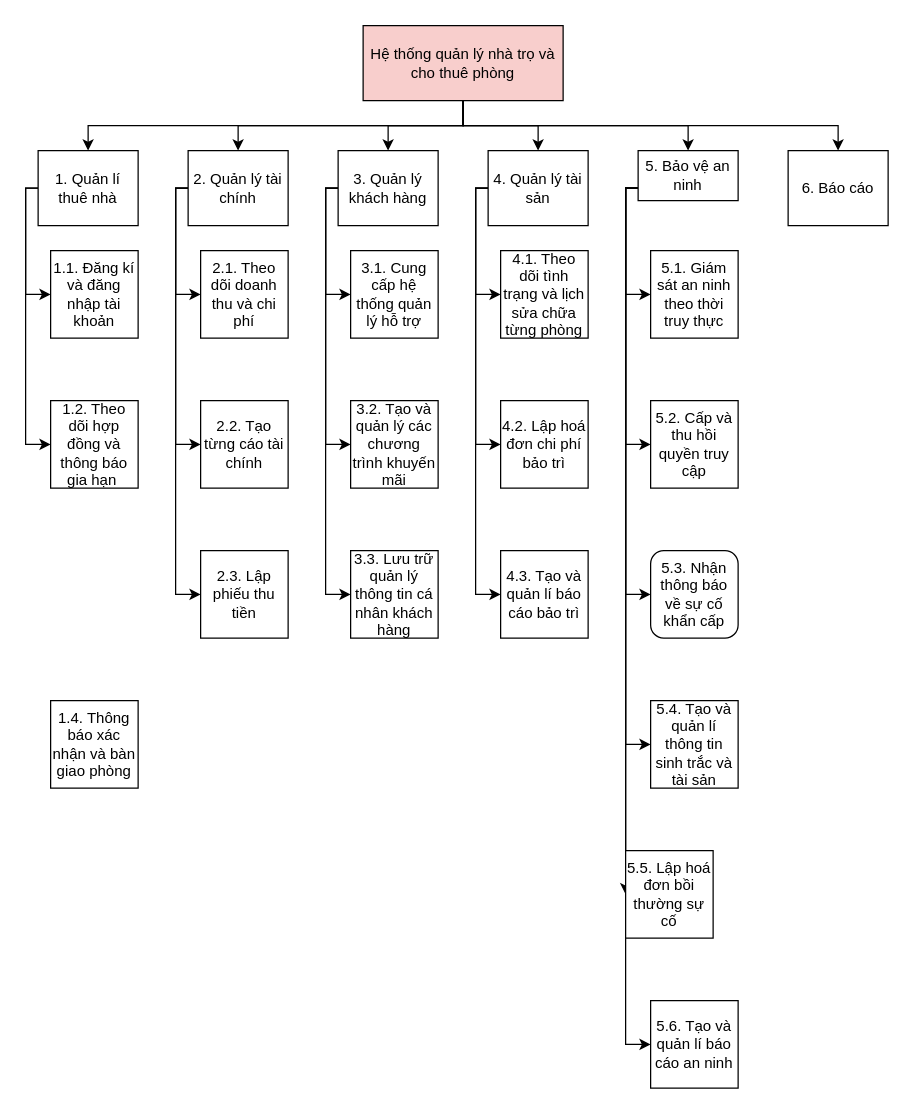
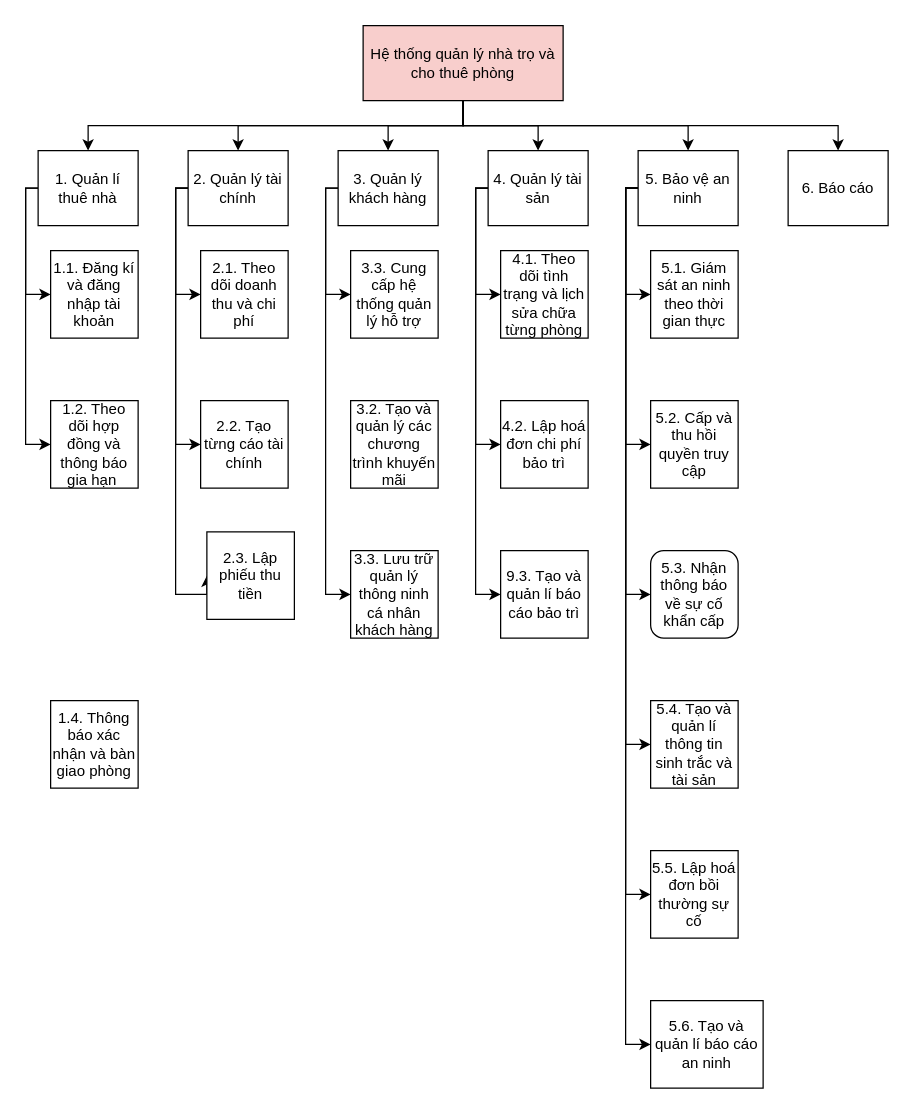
(688, 176) -> (688, 188)
(394, 294) -> (394, 294)
(694, 294) -> (694, 294)
(335, 444) -> none
(244, 594) -> (251, 576)
(394, 594) -> (394, 594)
(544, 594) -> (544, 594)
(669, 894) -> (694, 894)
(694, 1044) -> (707, 1044)
